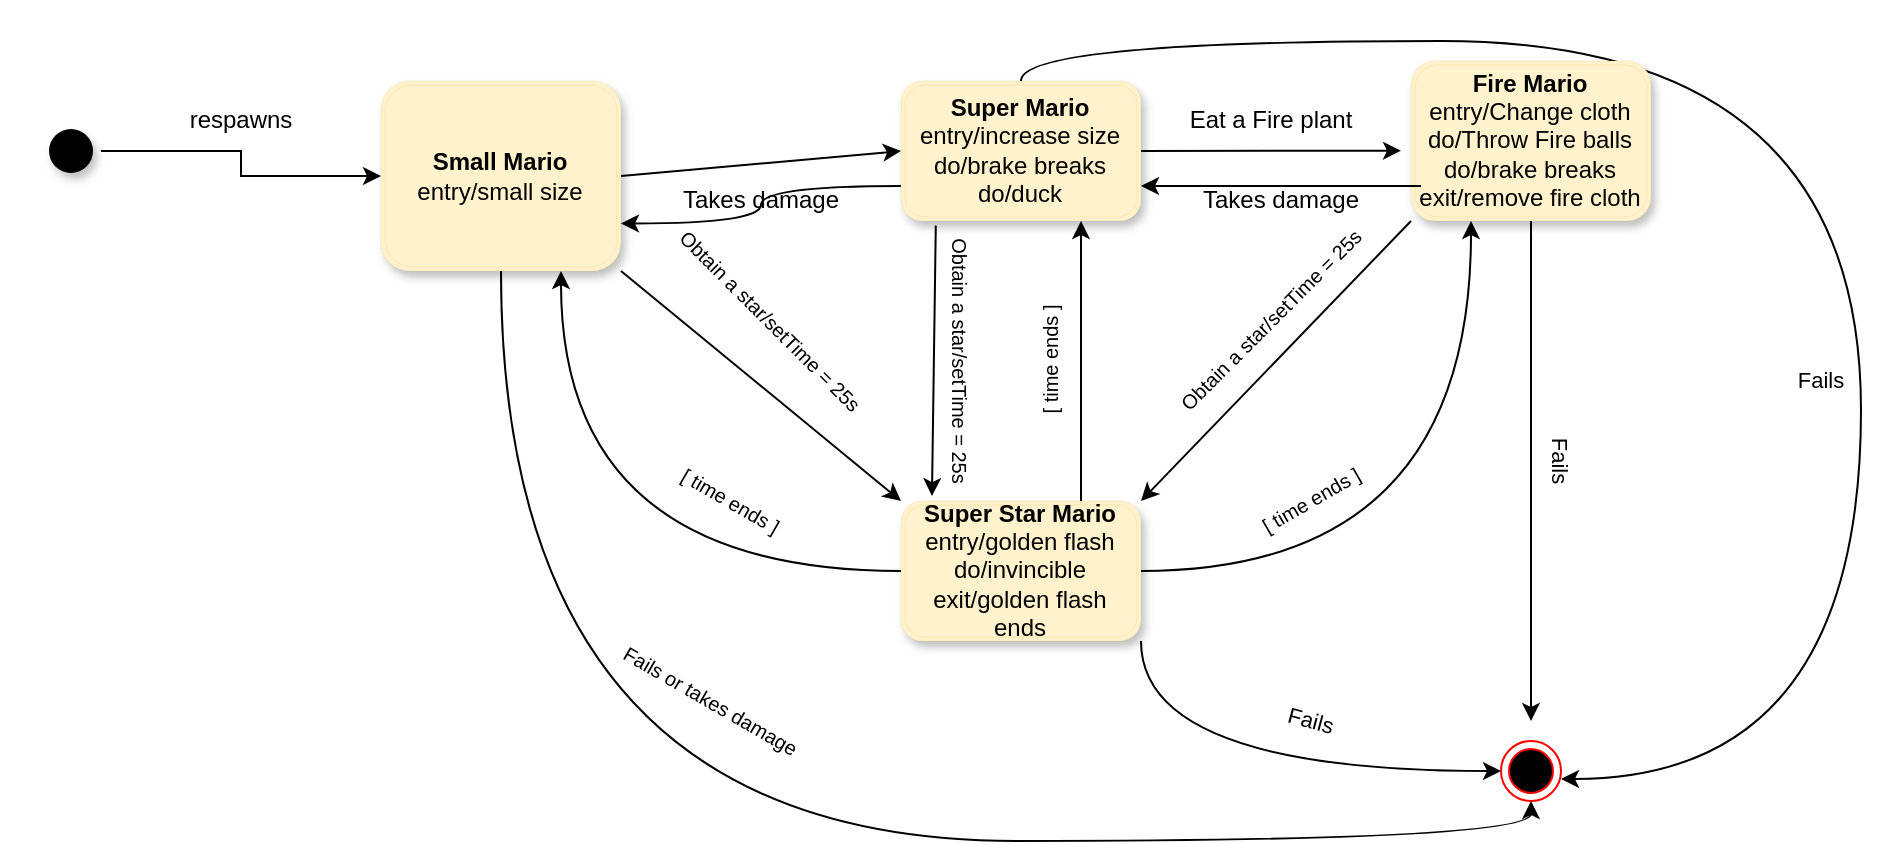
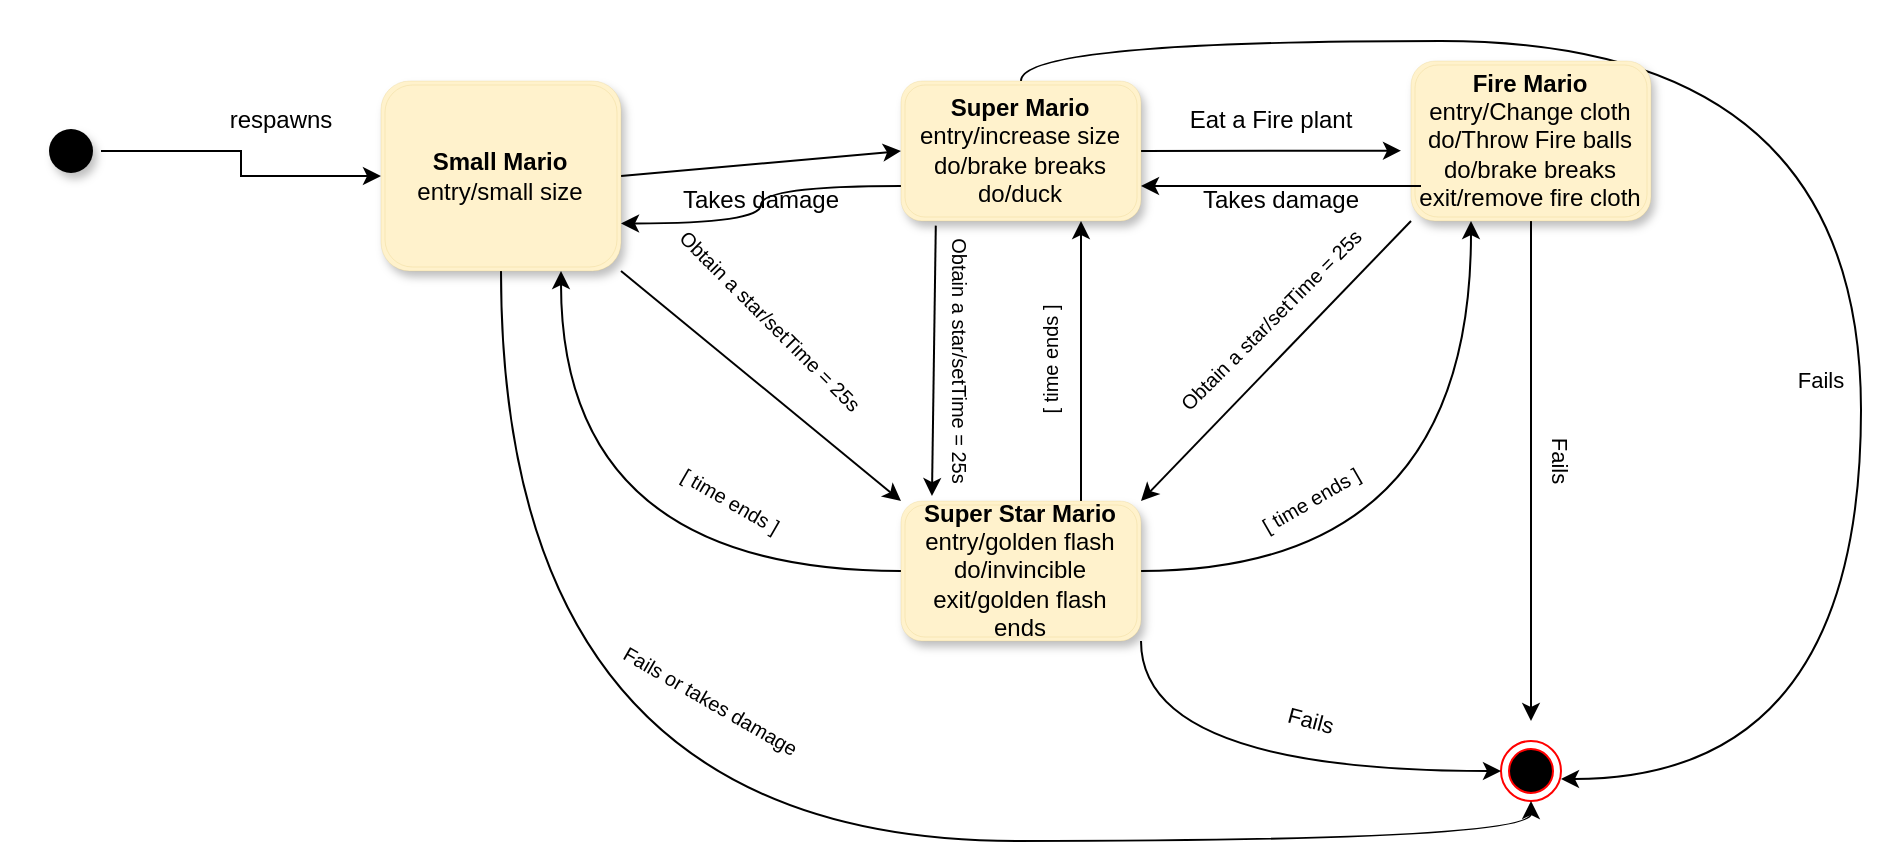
(241, 121) -> (281, 121)
